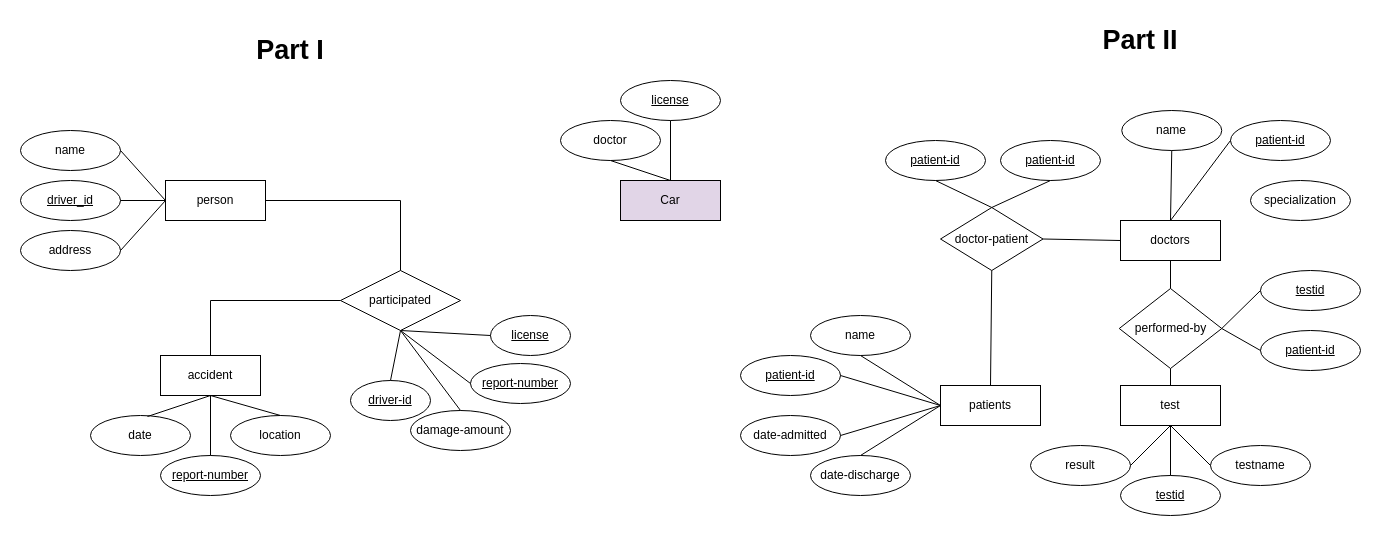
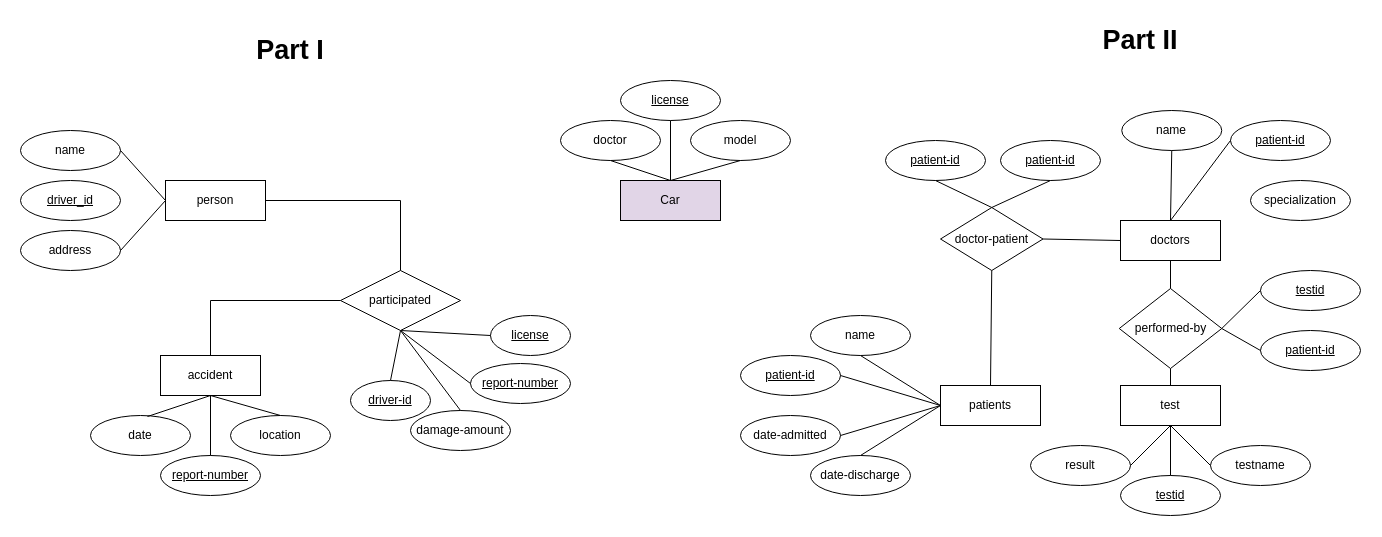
none -> (741, 141)
none -> (706, 170)
(144, 201) -> none
